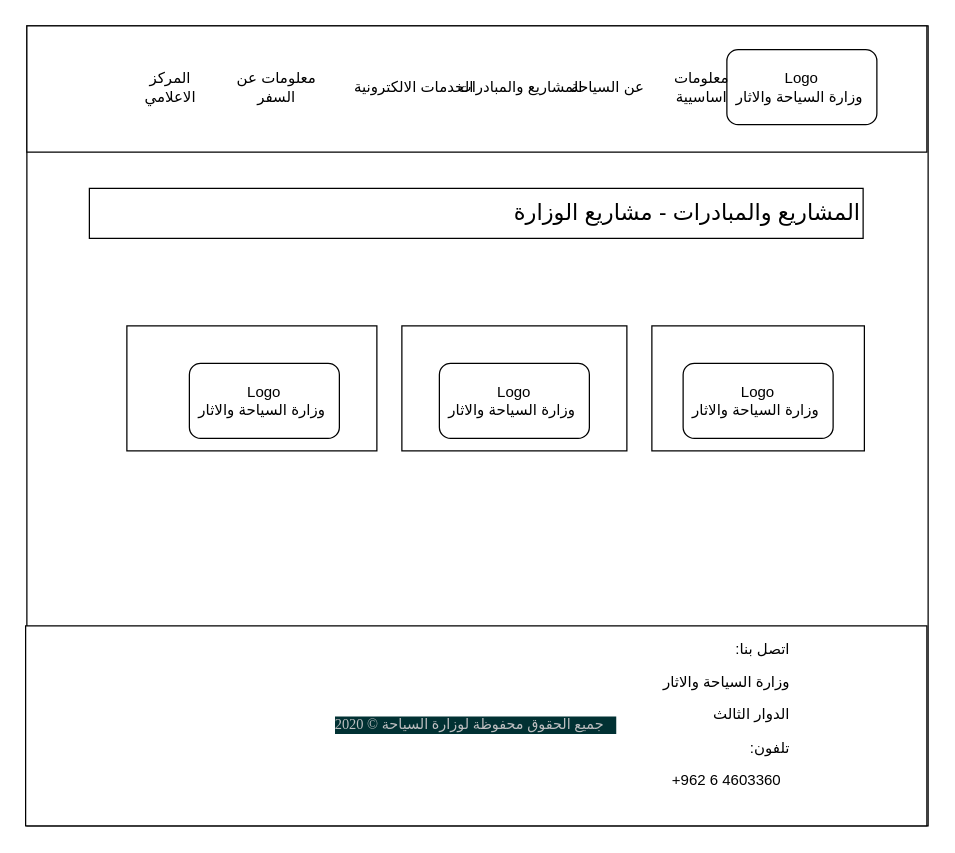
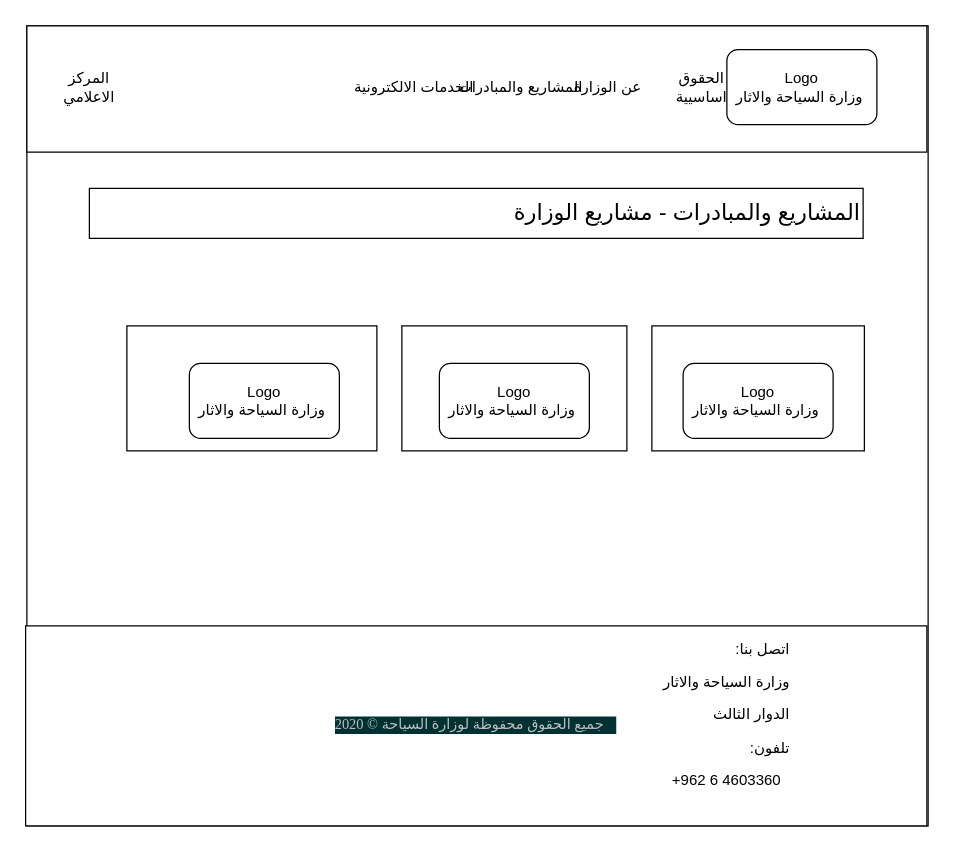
(171, 87) -> (89, 87)
(277, 87) -> none
(608, 87) -> (608, 87)
(702, 87) -> (702, 87)
